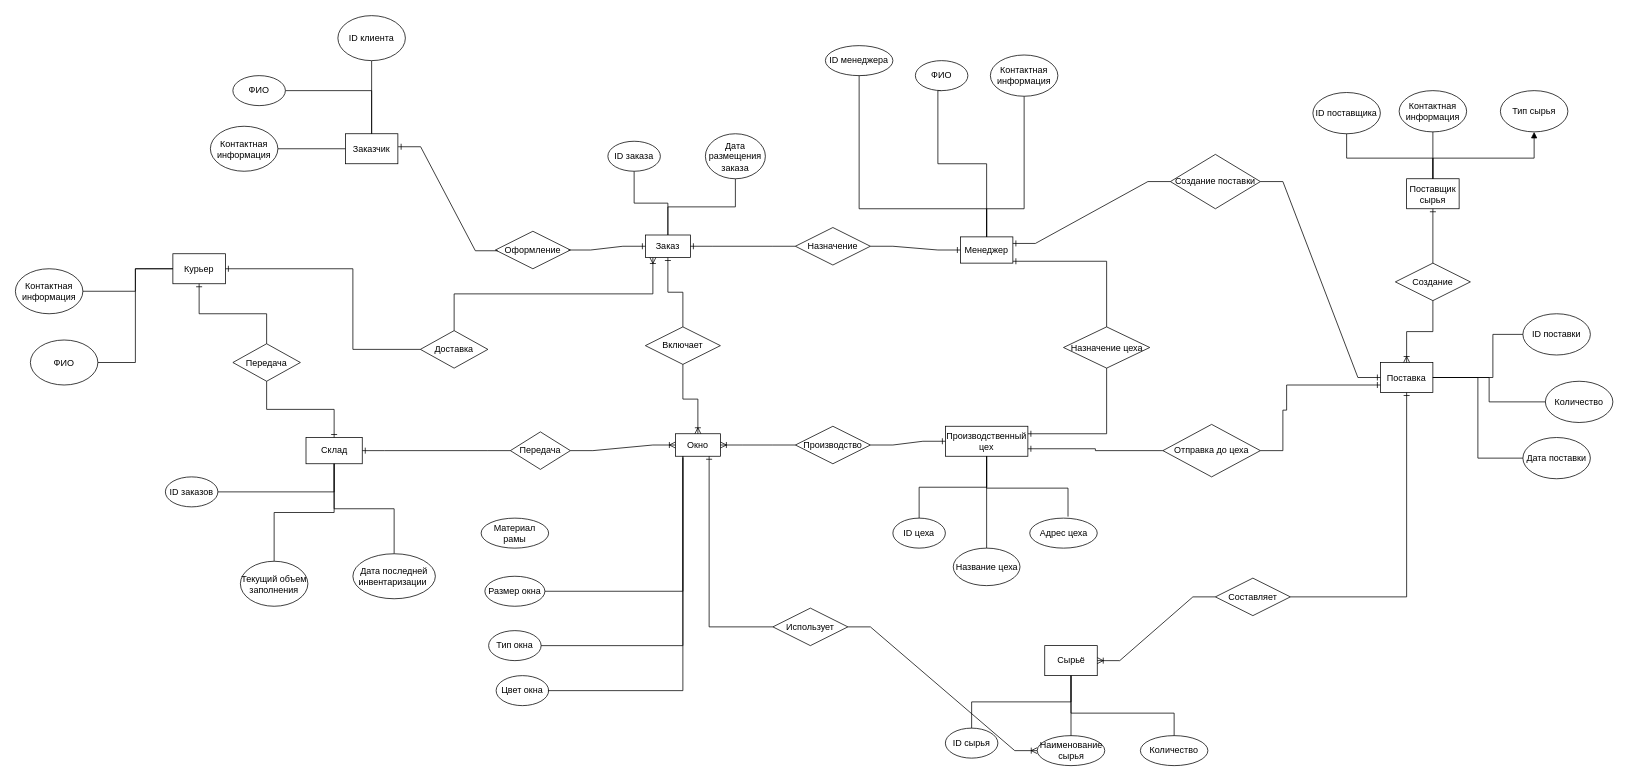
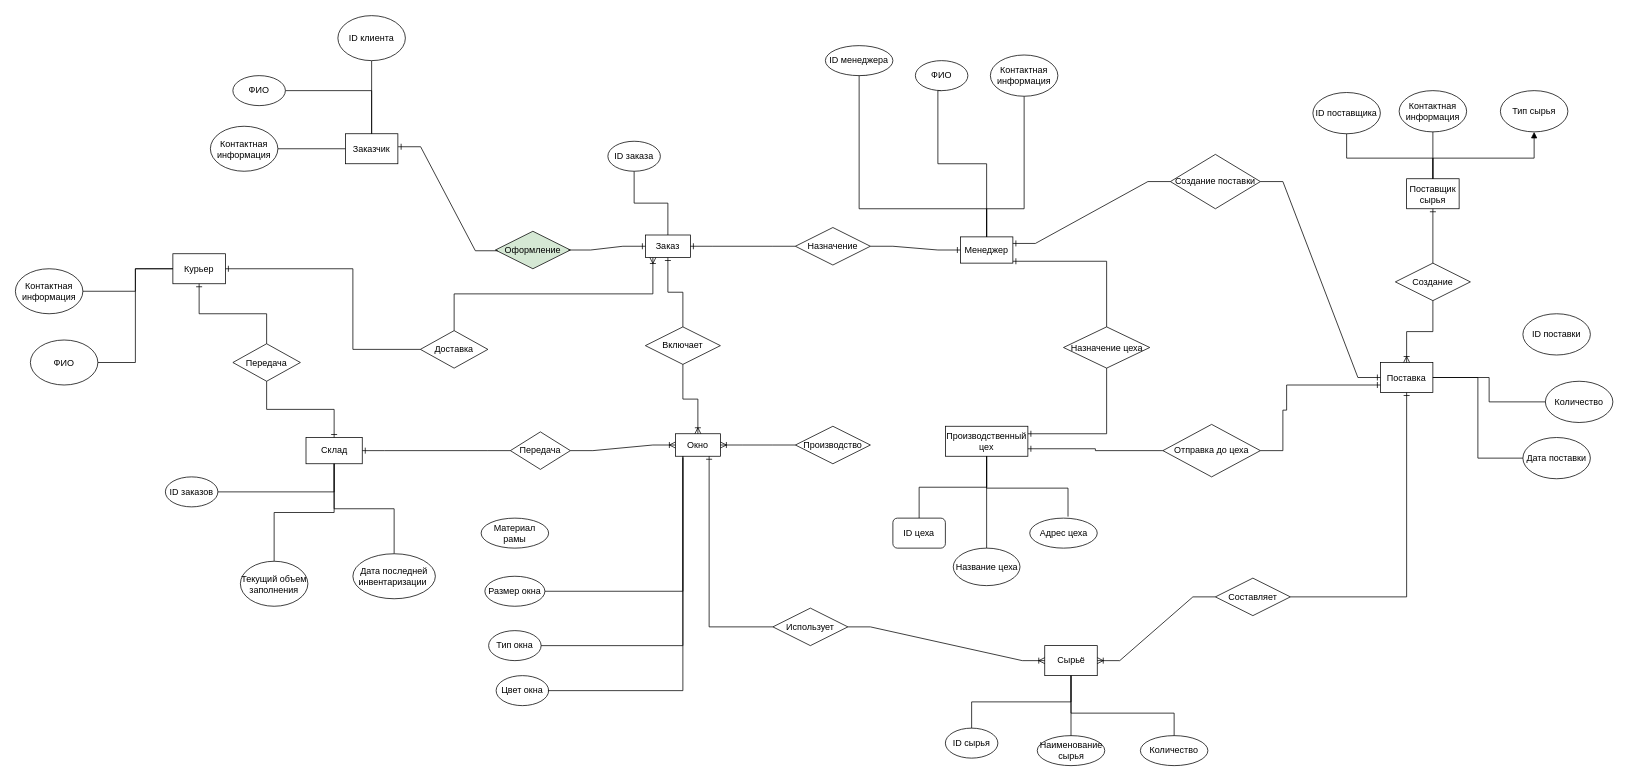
(735, 156) -> none
(716, 207) -> none
(533, 250) -> (533, 250)
(1493, 342) -> none
(918, 442) -> none
(919, 533) -> (919, 533)
(951, 696) -> (957, 646)
